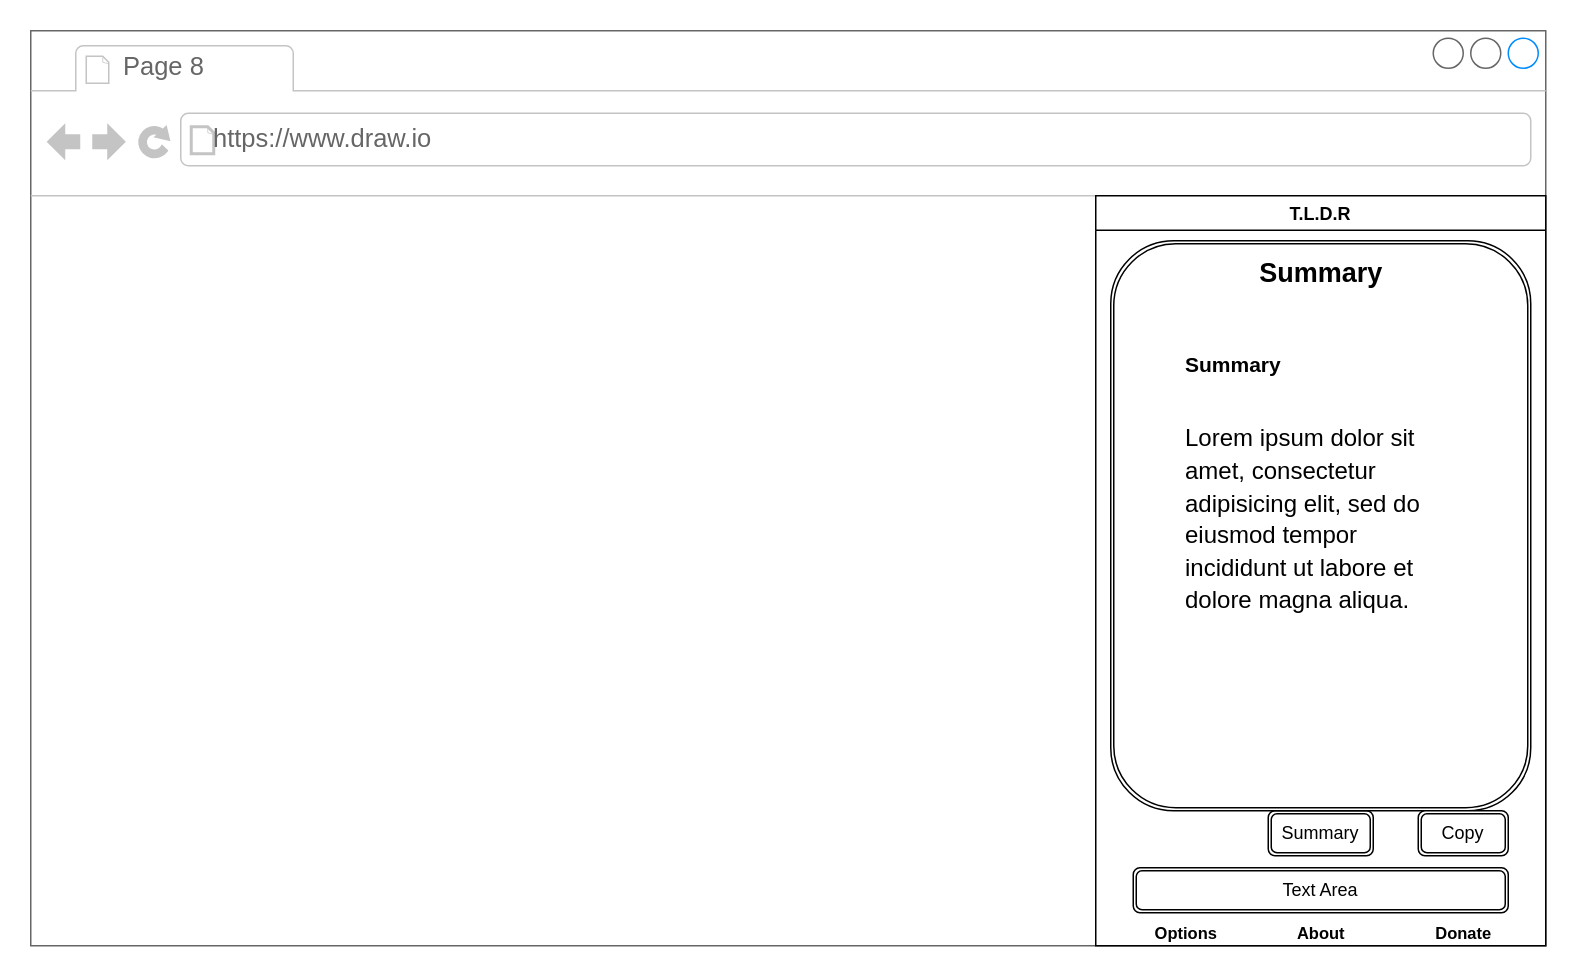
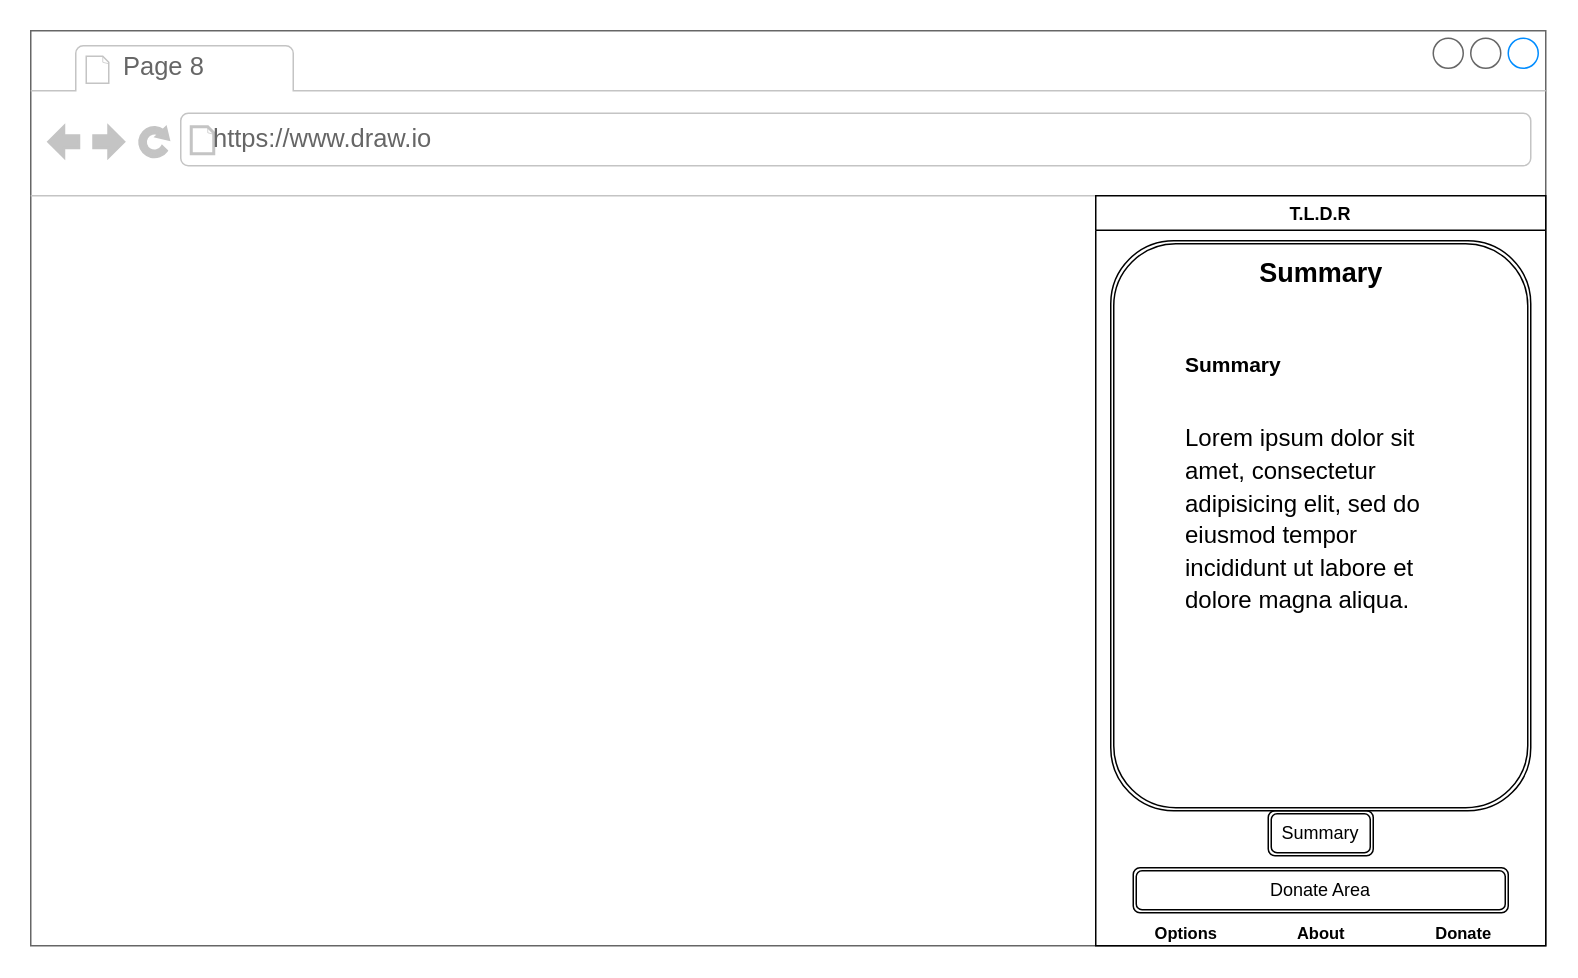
(1463, 833) -> none
(1321, 890) -> (1321, 890)
